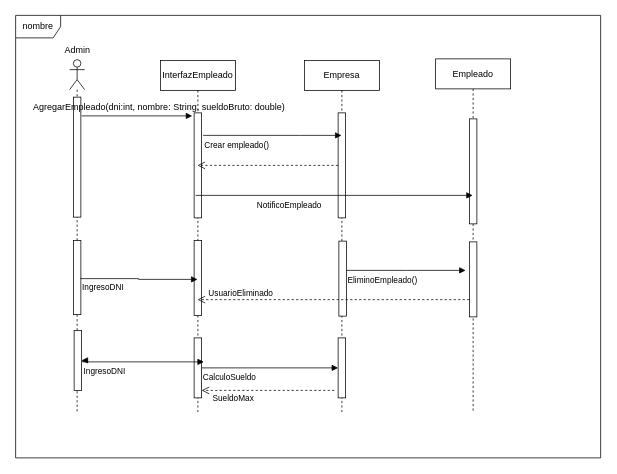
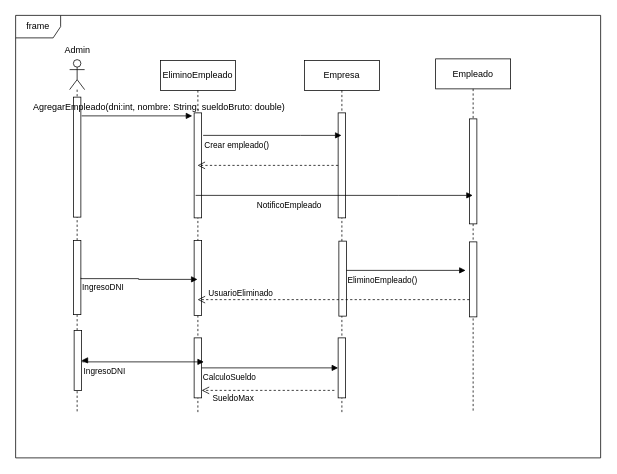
(38, 27) -> (38, 27)
(198, 75) -> (198, 75)
